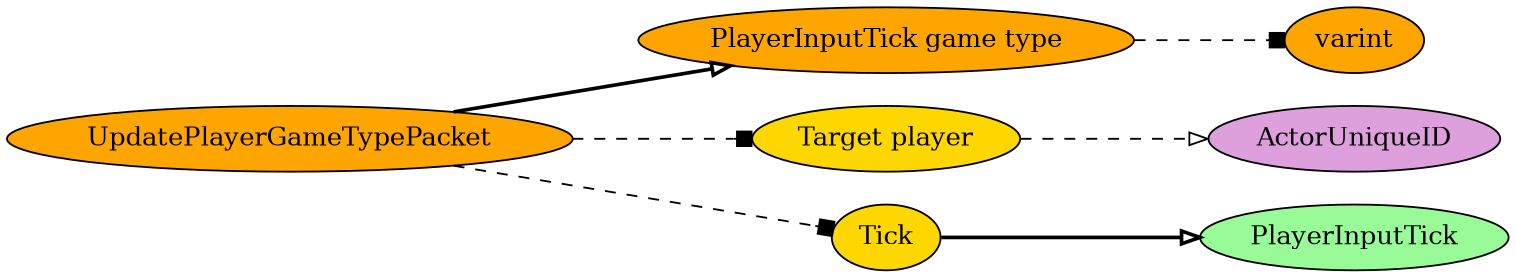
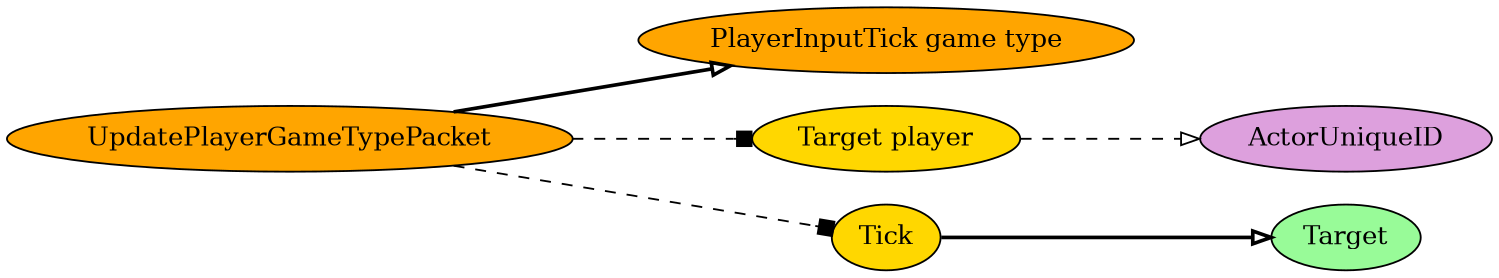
(1354, 40) -> none
(1354, 237) -> (1346, 237)
